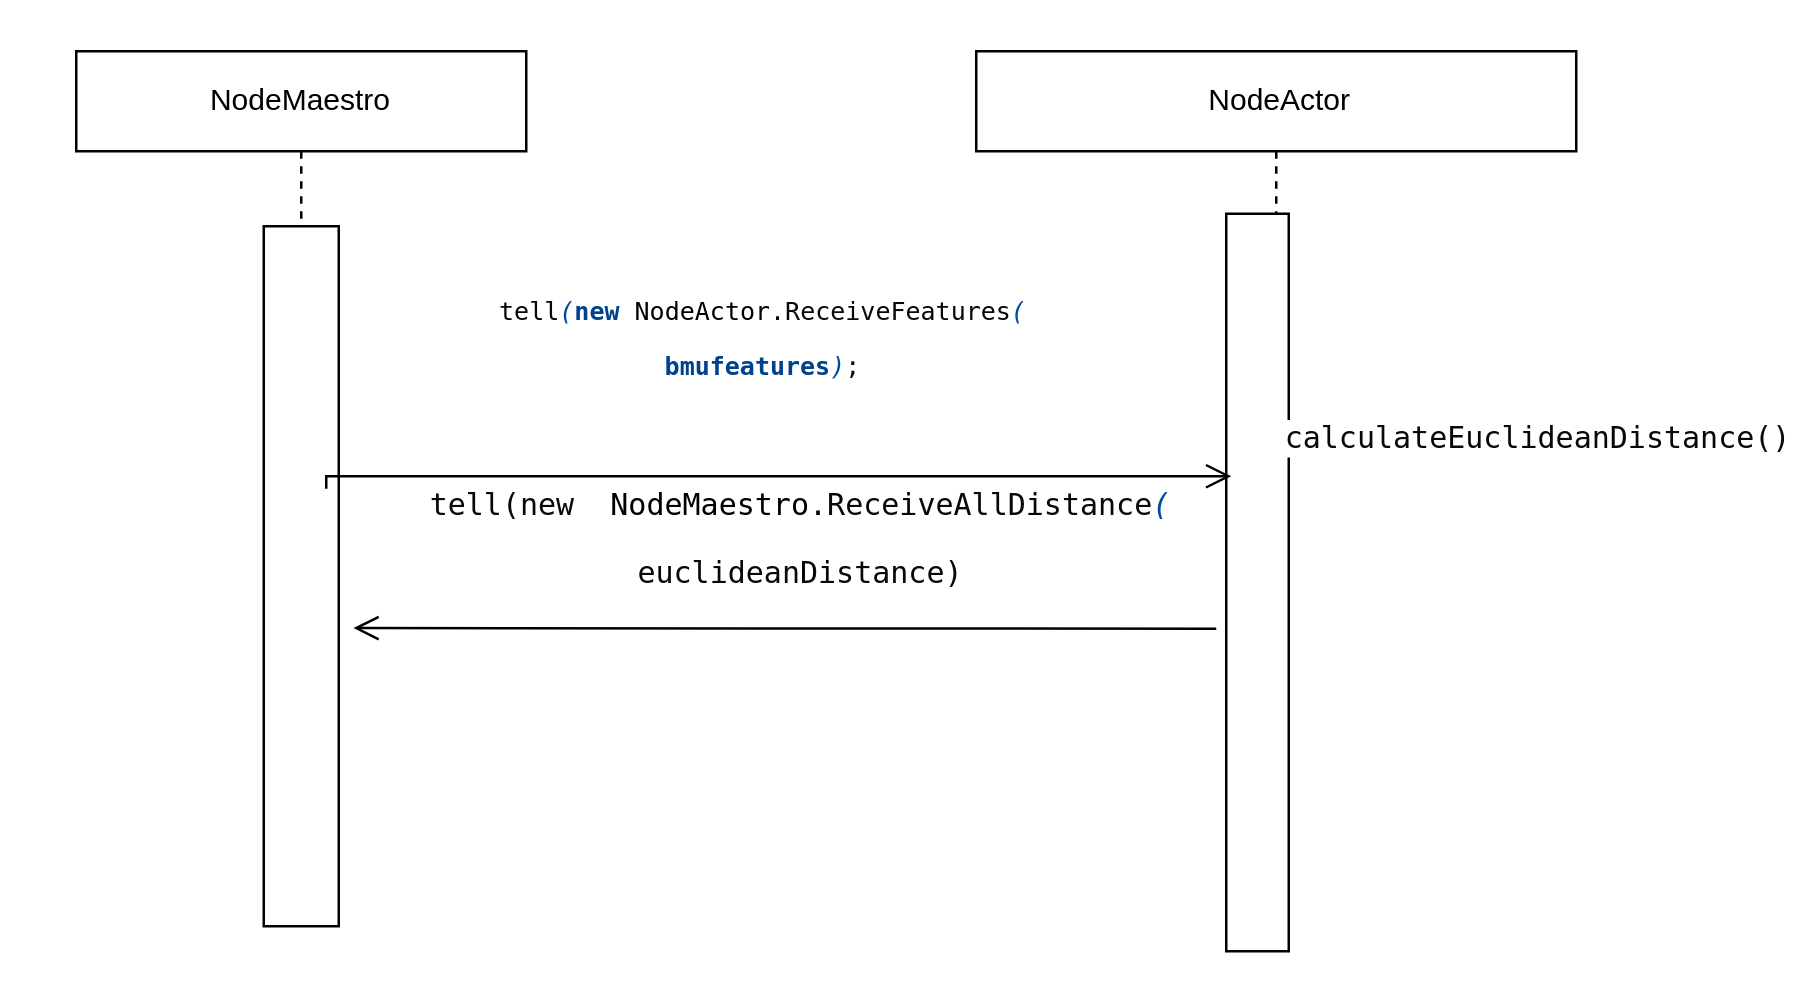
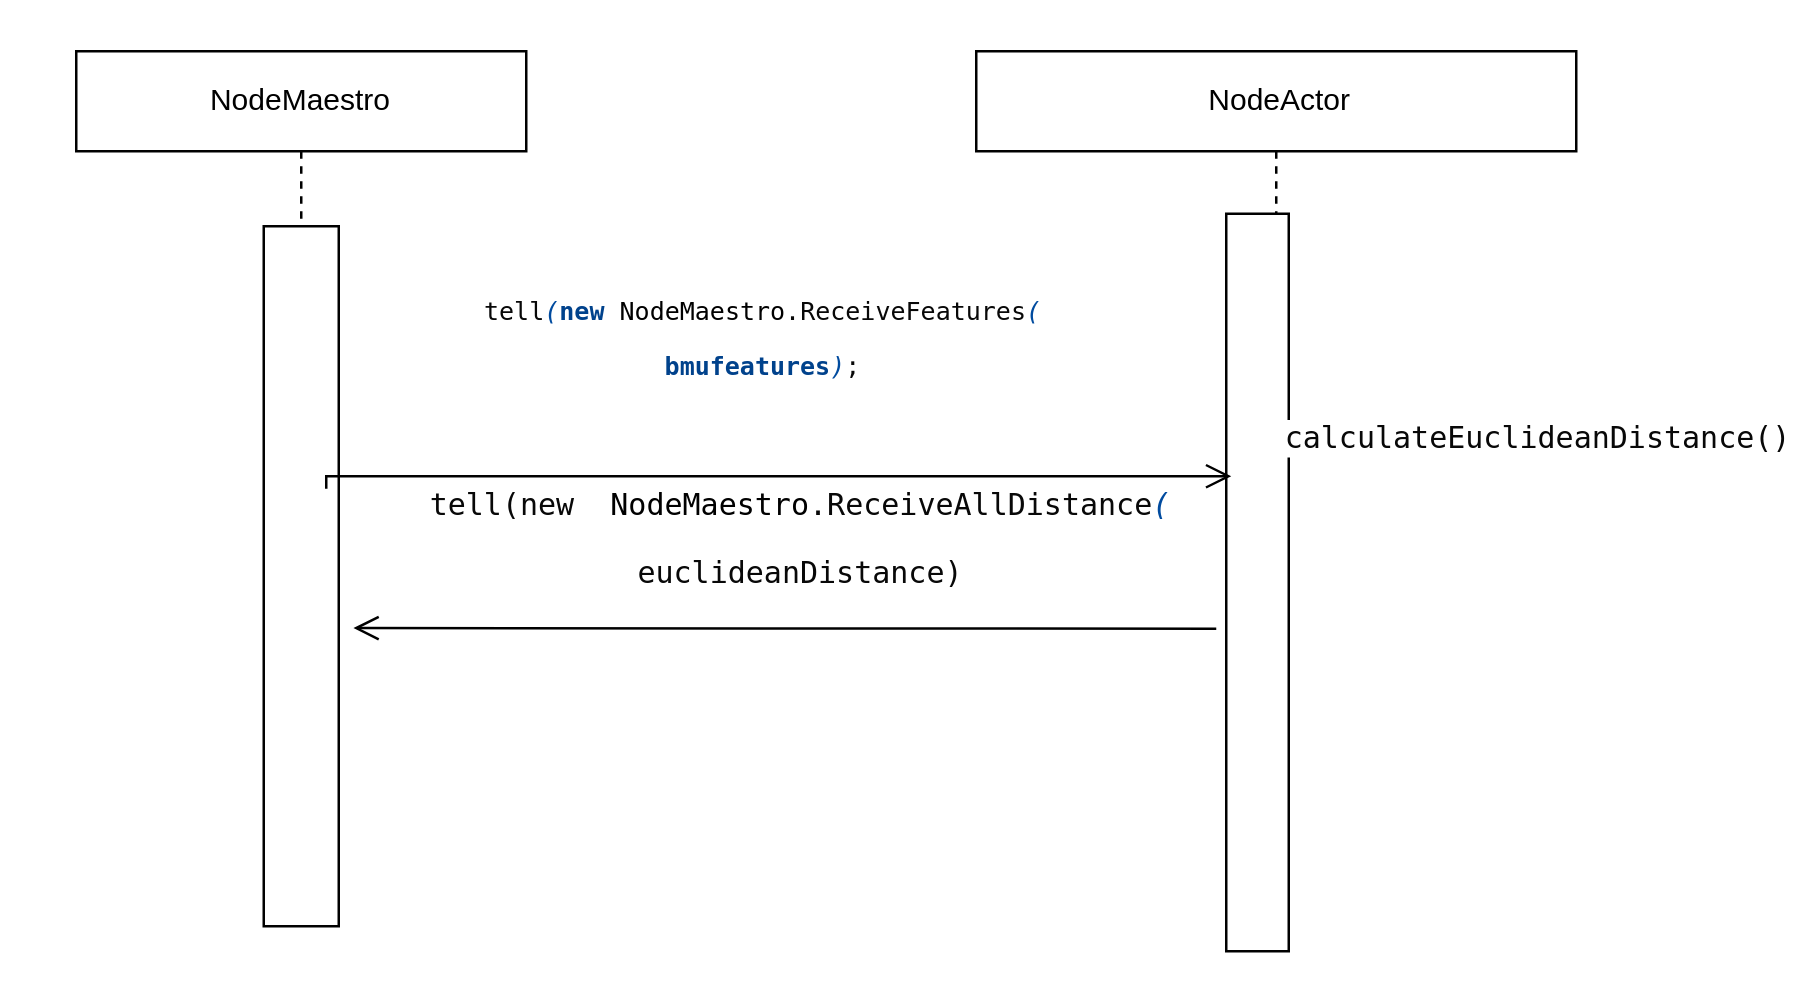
(764, 339) -> (764, 339)
